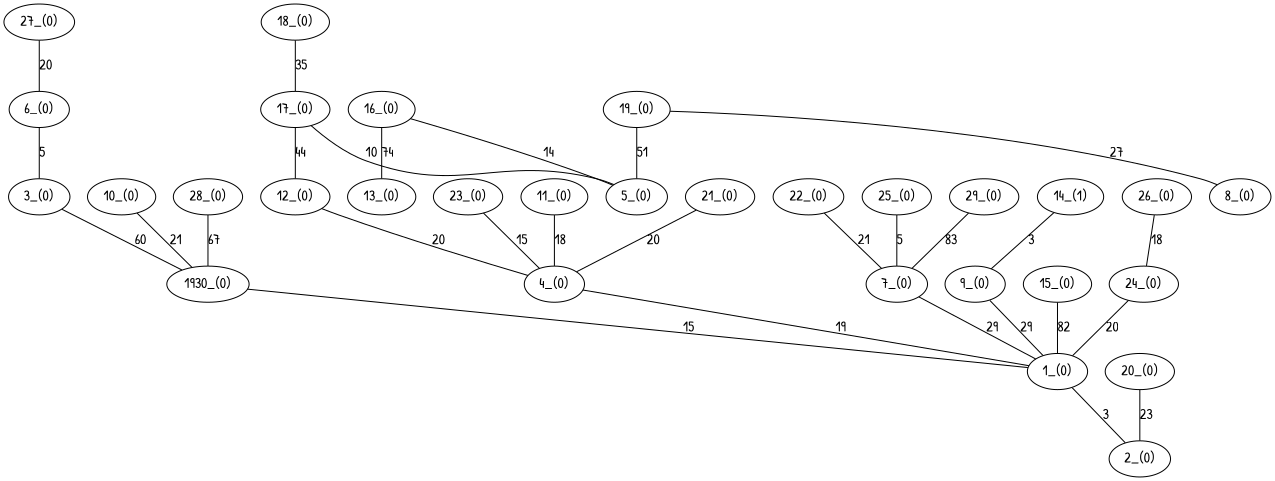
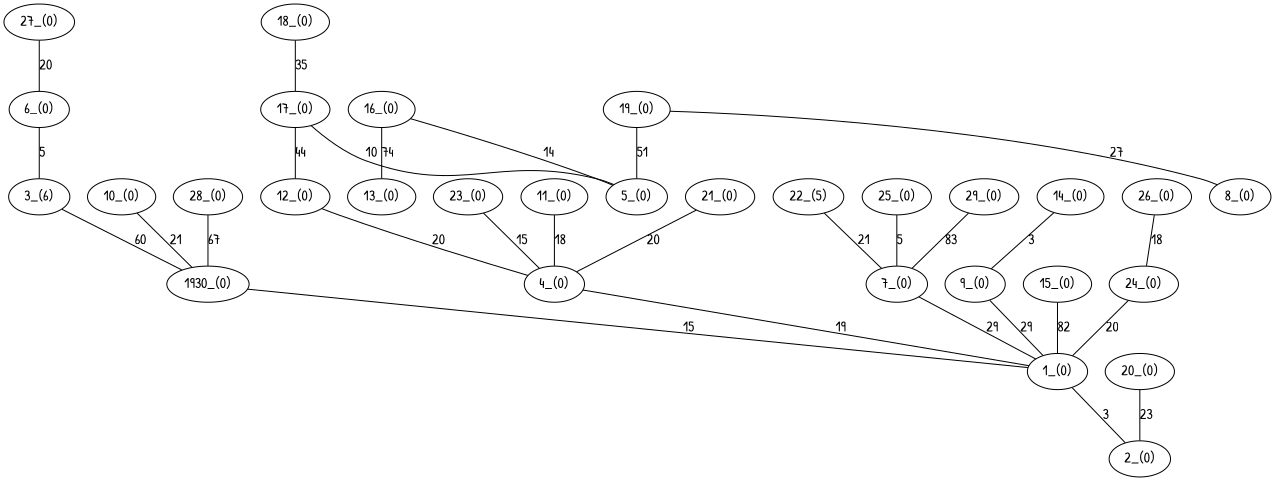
(39, 197) -> (39, 197)
(808, 197) -> (808, 197)
(1071, 197) -> (1071, 197)
